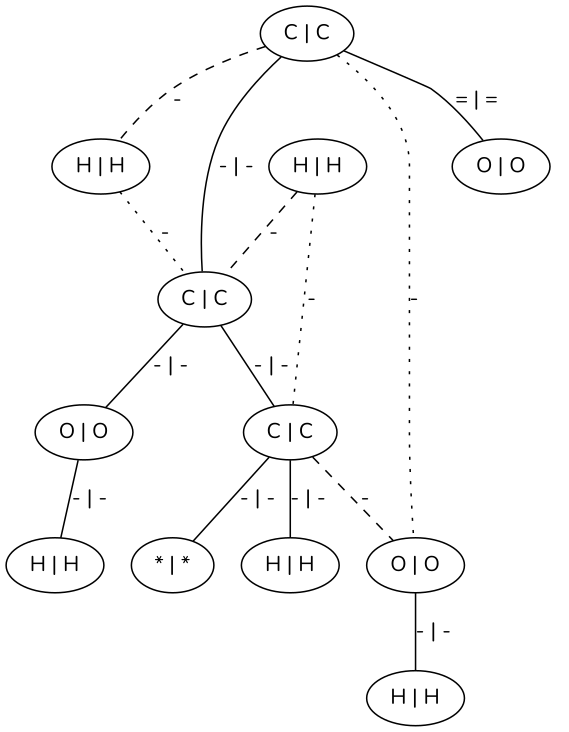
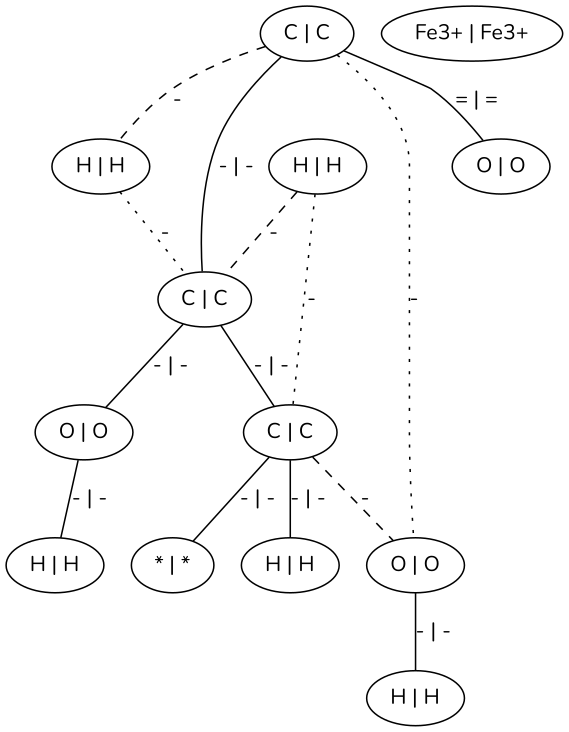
none -> (472, 34)
